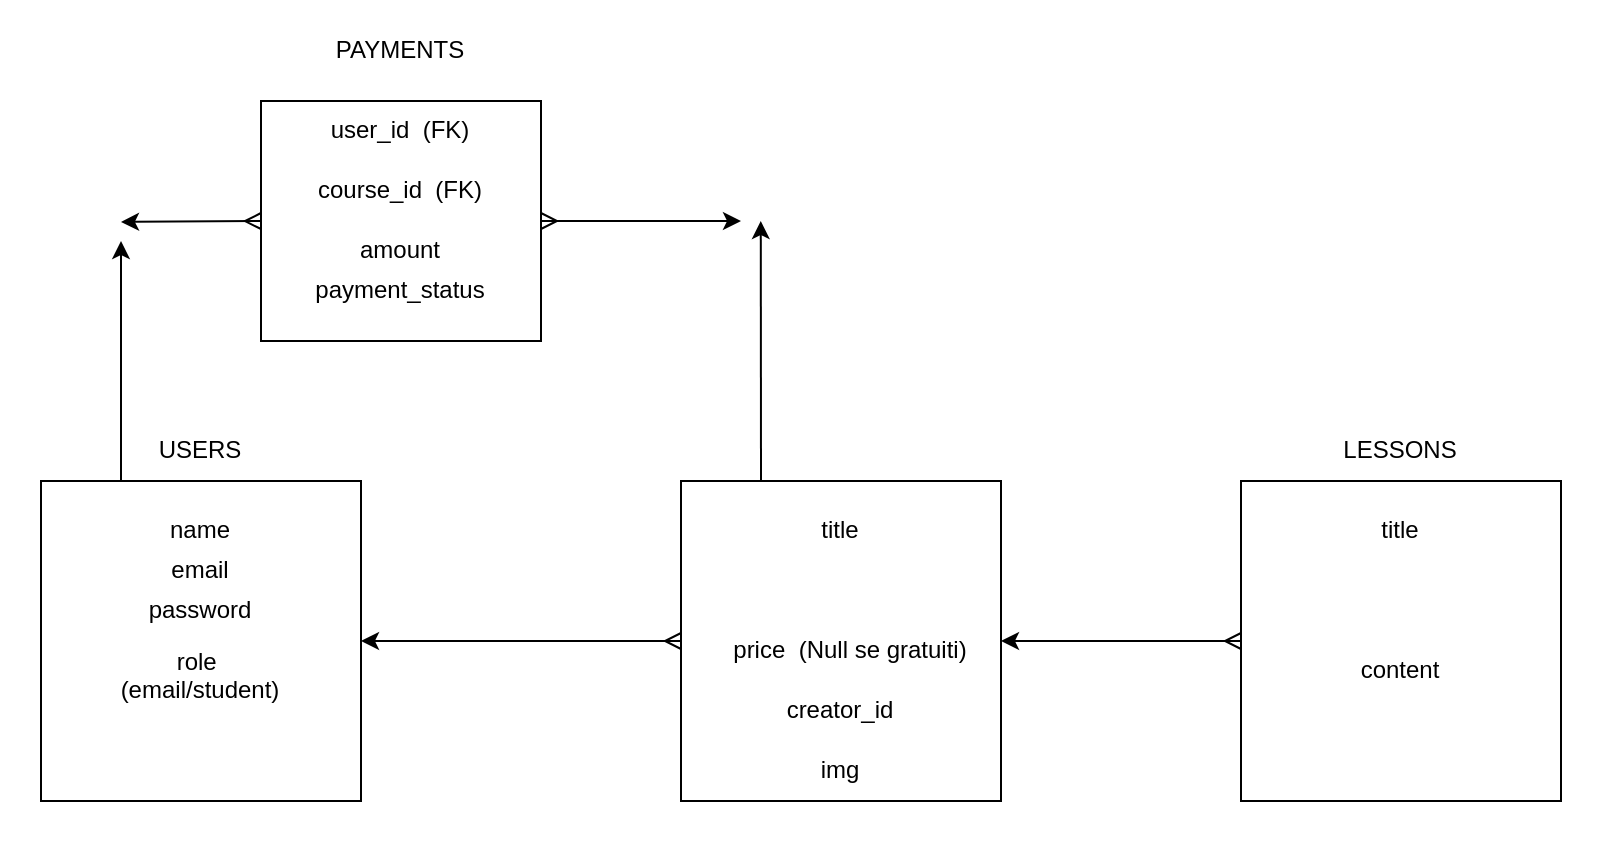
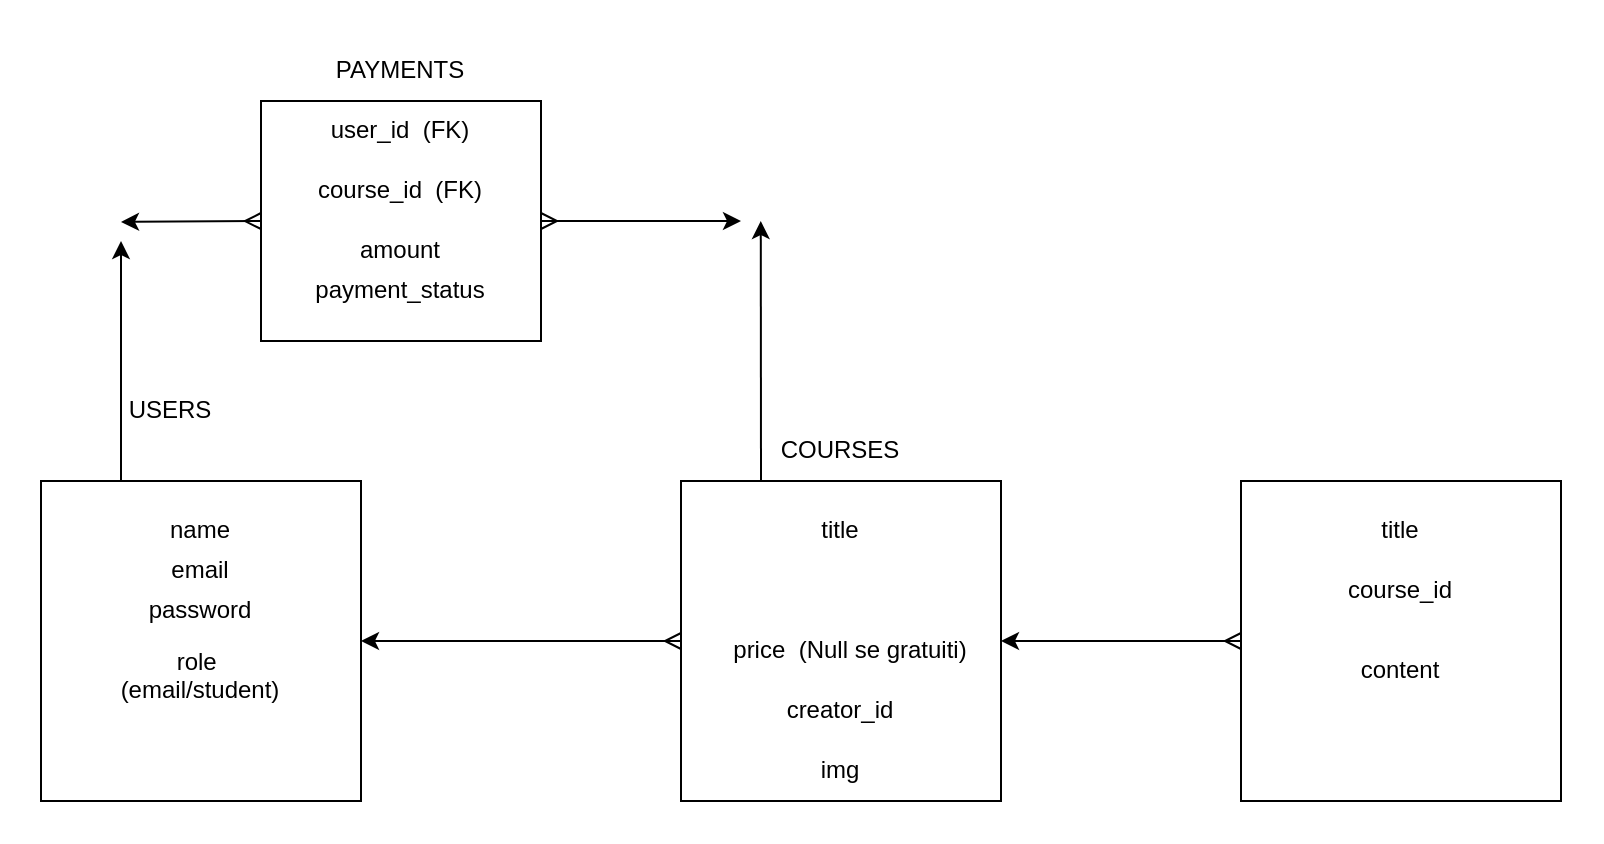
(401, 51) -> (401, 71)
(201, 451) -> (171, 411)
none -> (841, 451)
(1401, 451) -> none
none -> (1401, 591)
